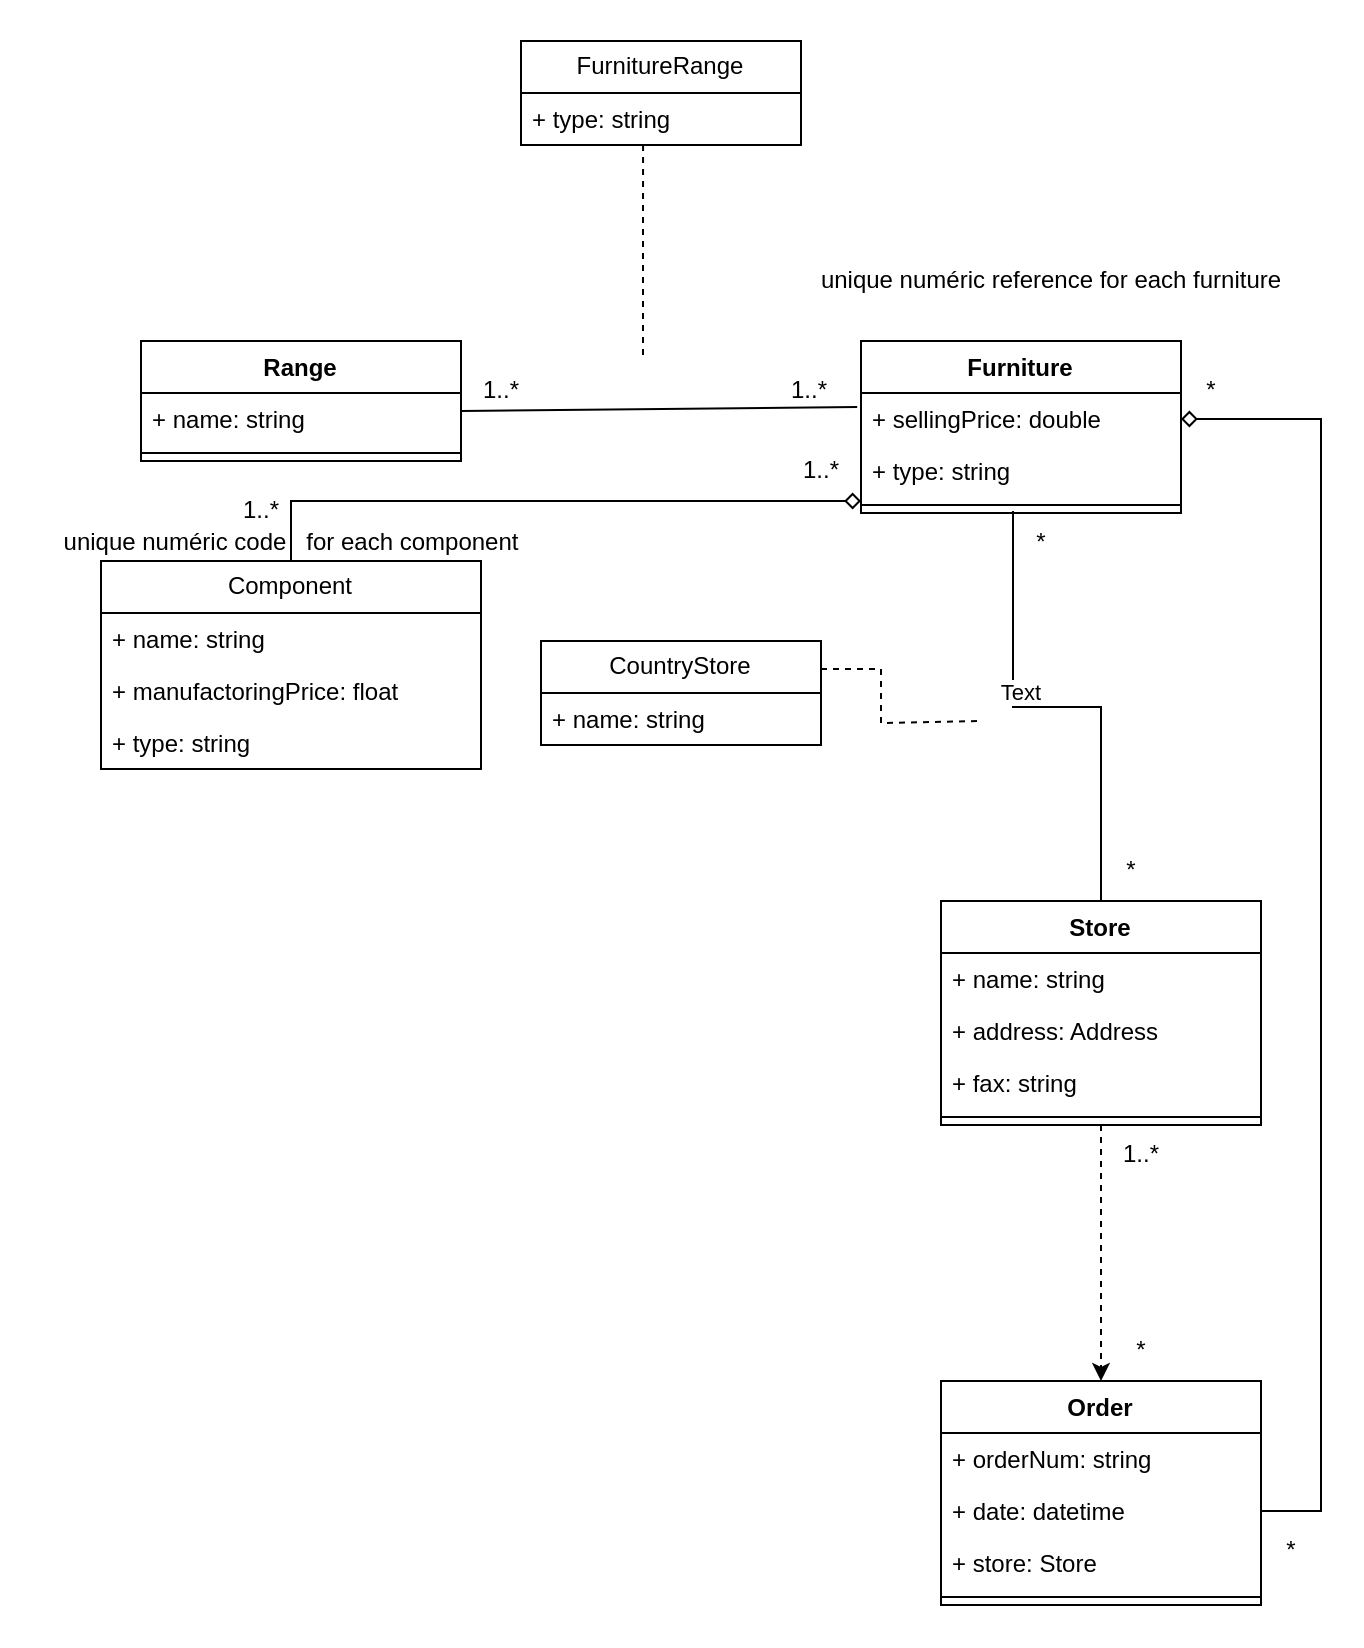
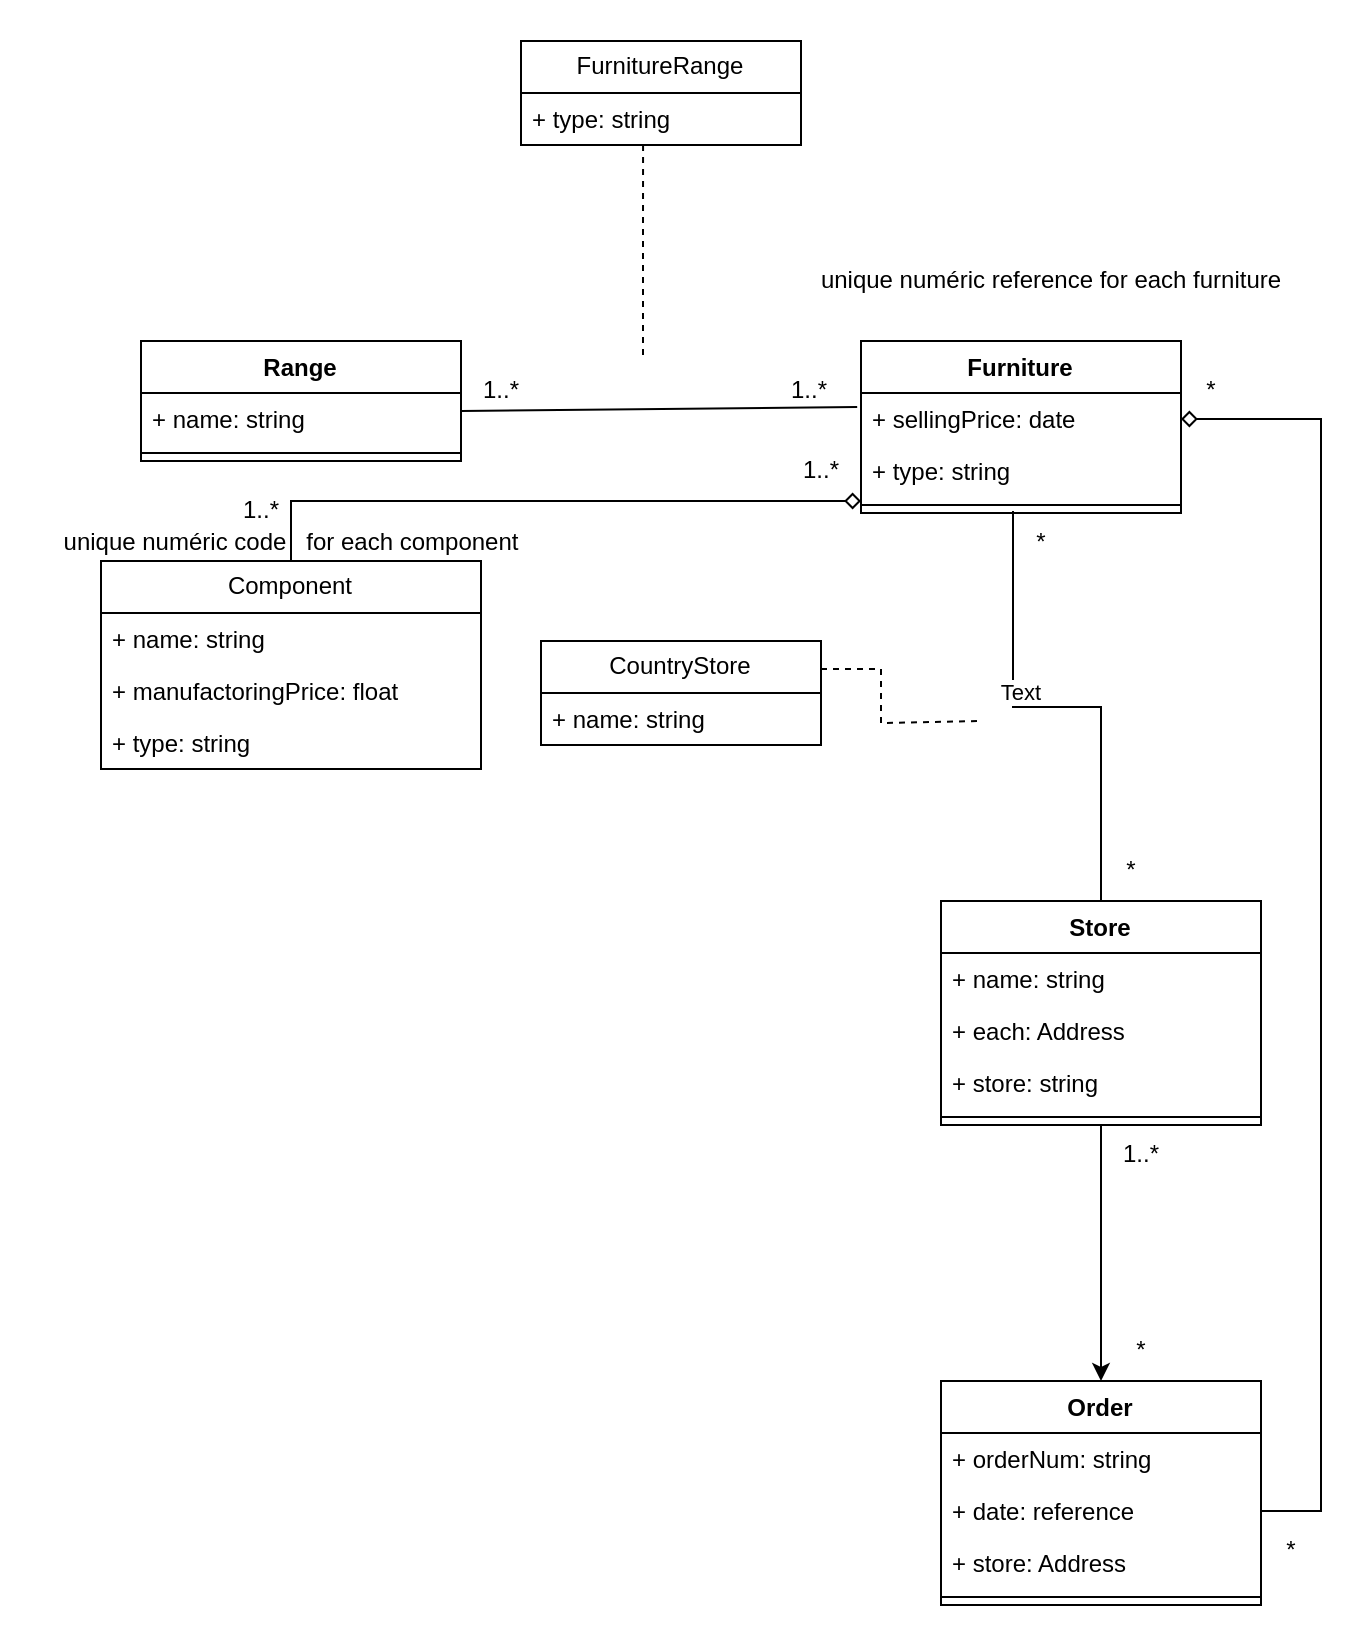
(996, 421) -> (986, 421)
(1065, 1033) -> (1044, 1033)
(1028, 1085) -> (1041, 1085)
(1101, 1246) -> (1101, 1246)
(1048, 1513) -> (1058, 1513)
(1038, 1565) -> (1051, 1565)
